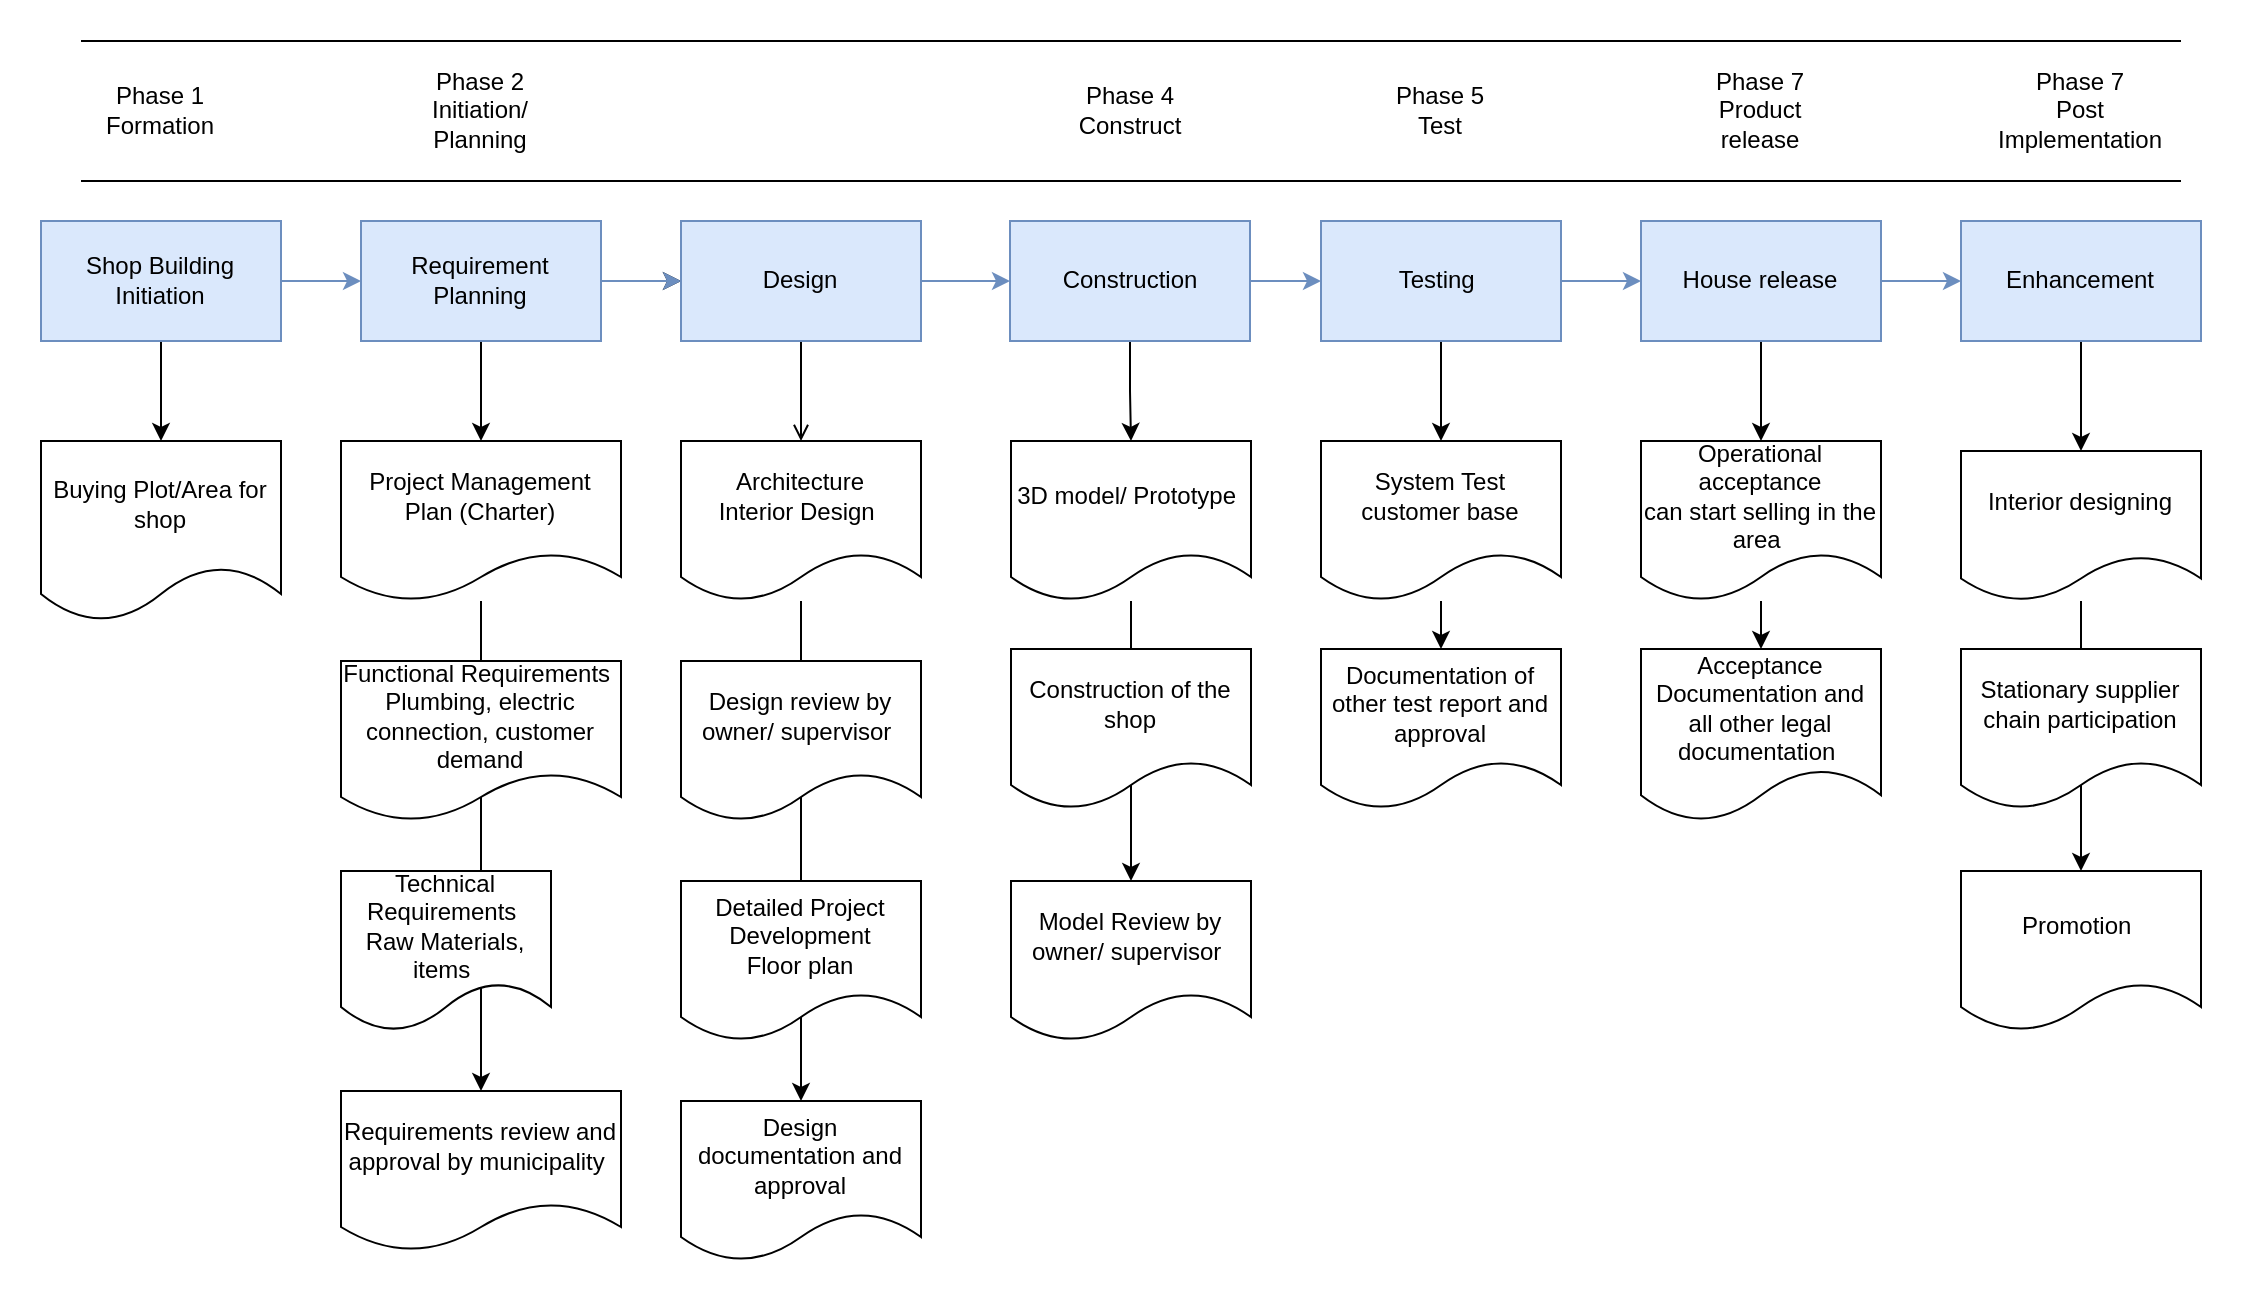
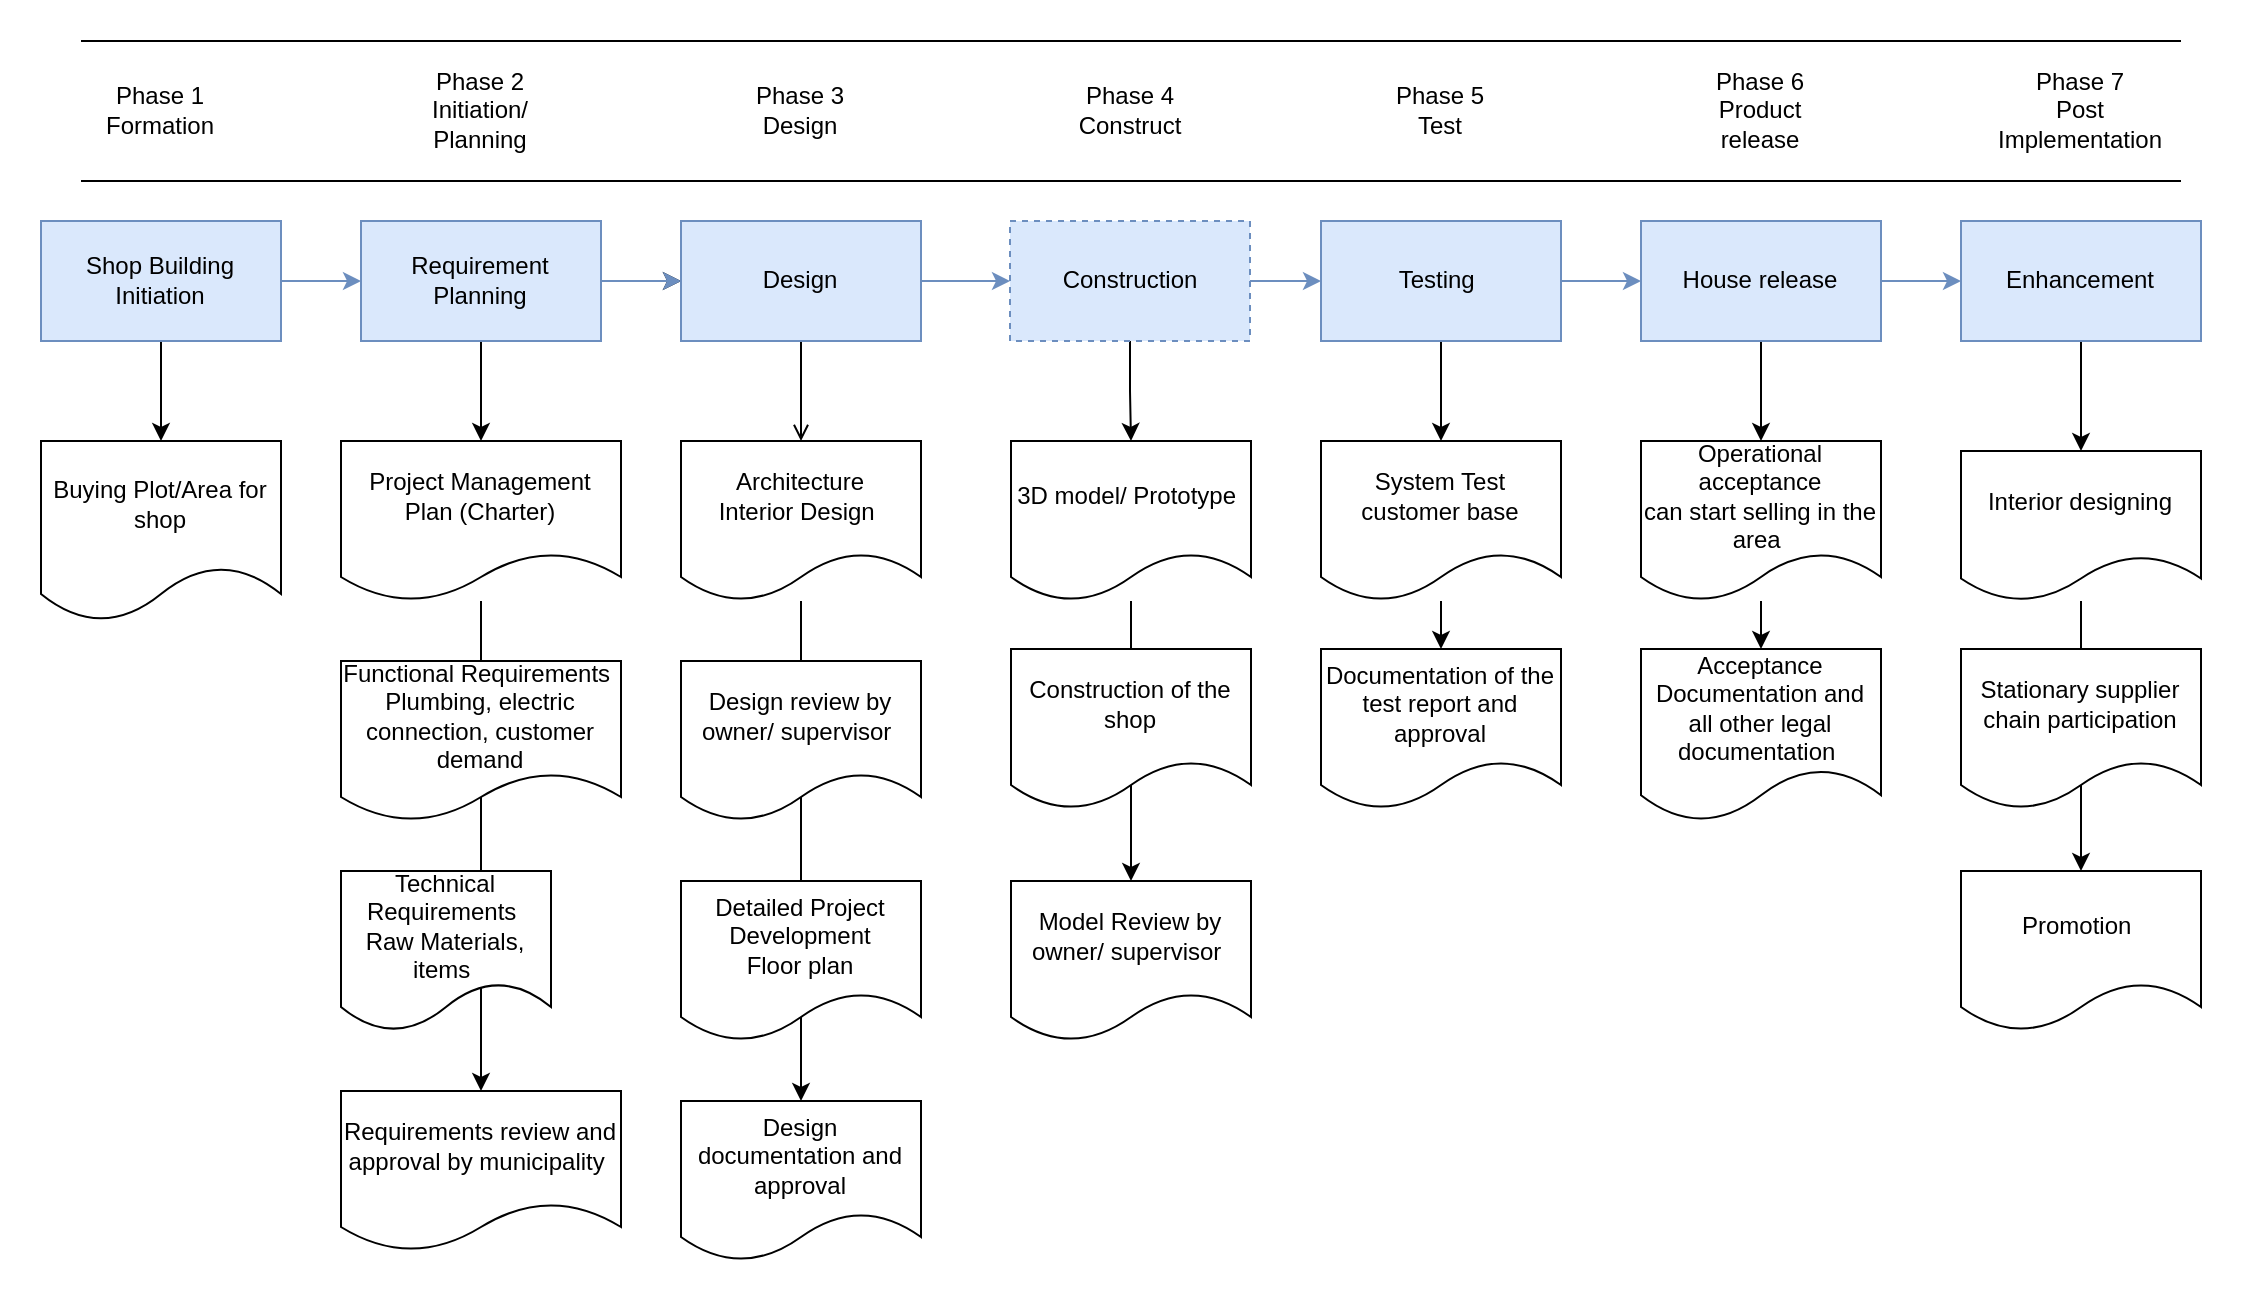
none -> (801, 111)
(1761, 111) -> (1761, 111)
(1130, 281) -> (1130, 281)
(1441, 705) -> (1441, 705)
